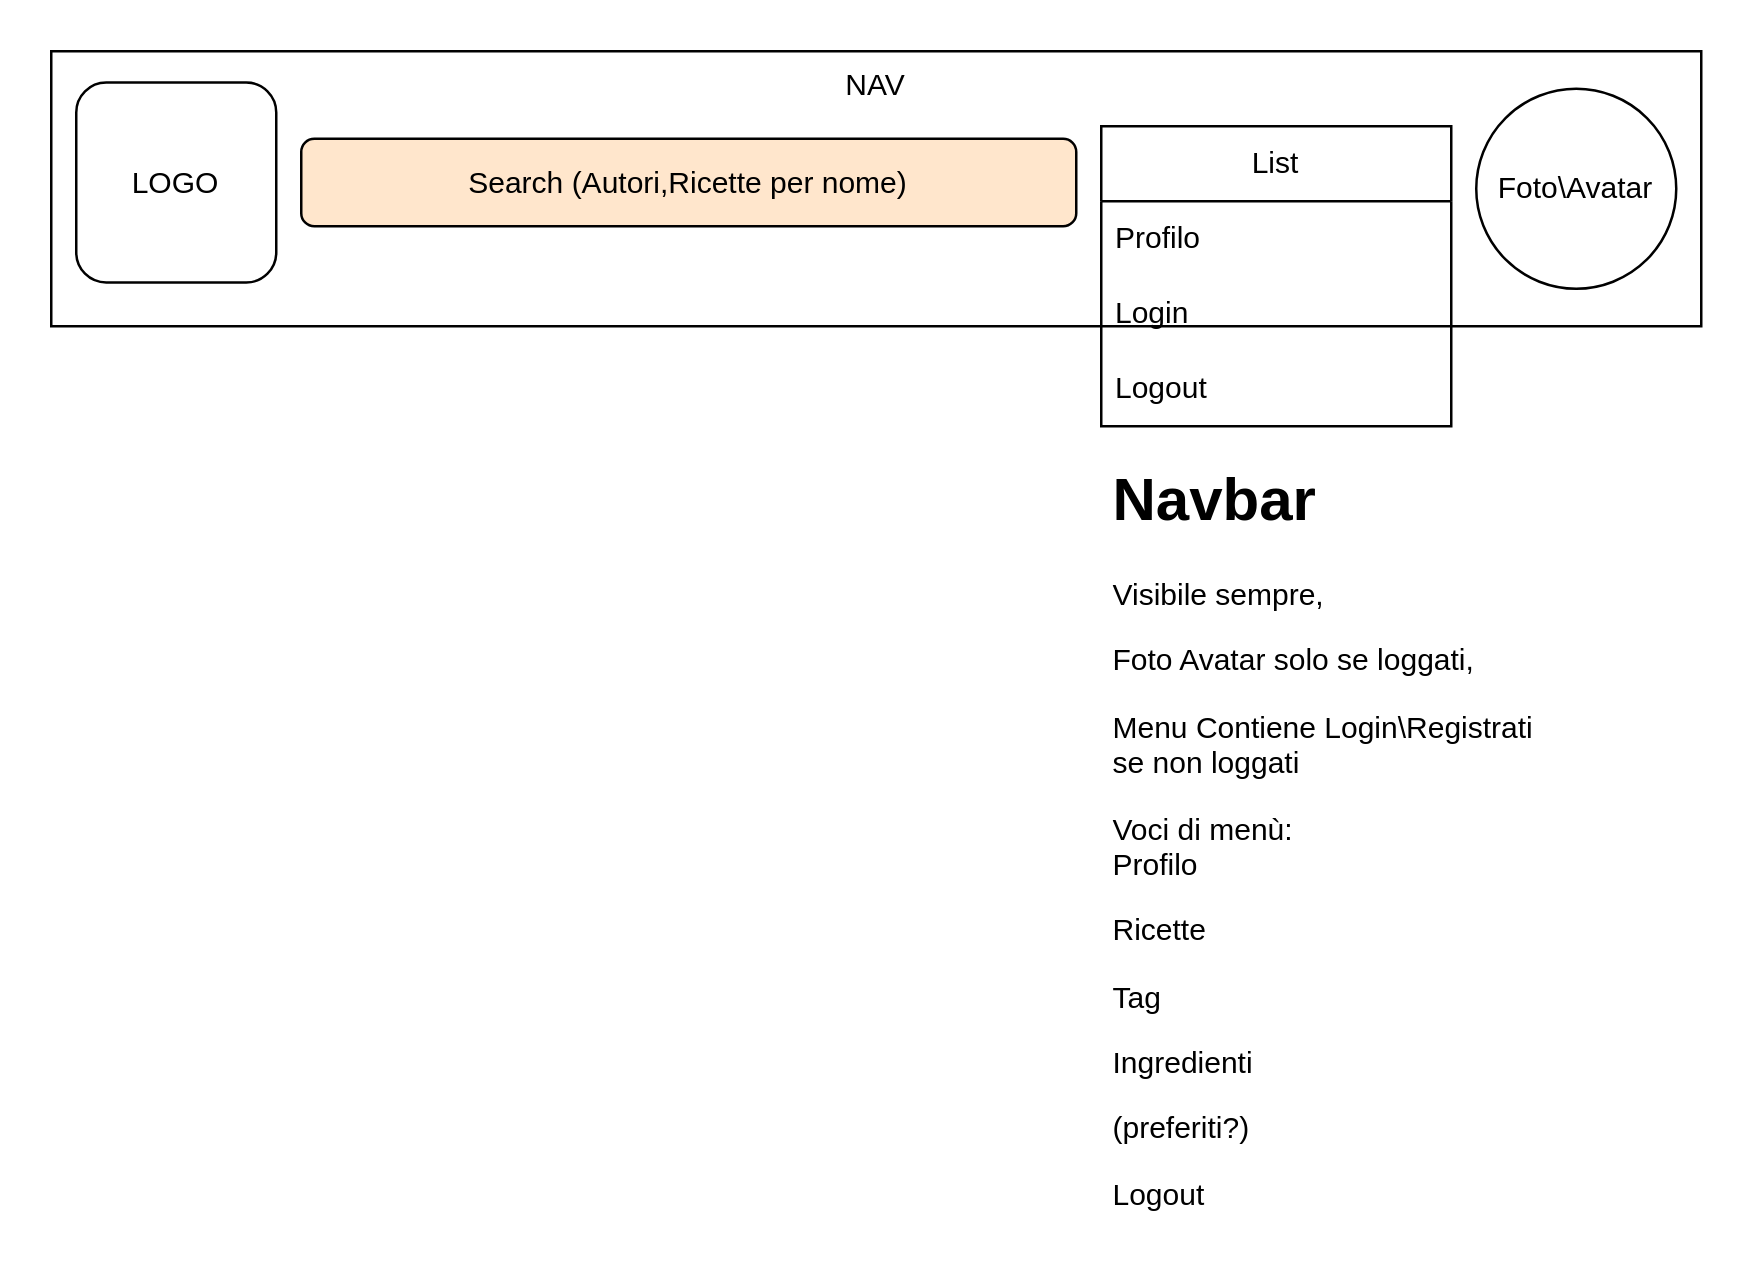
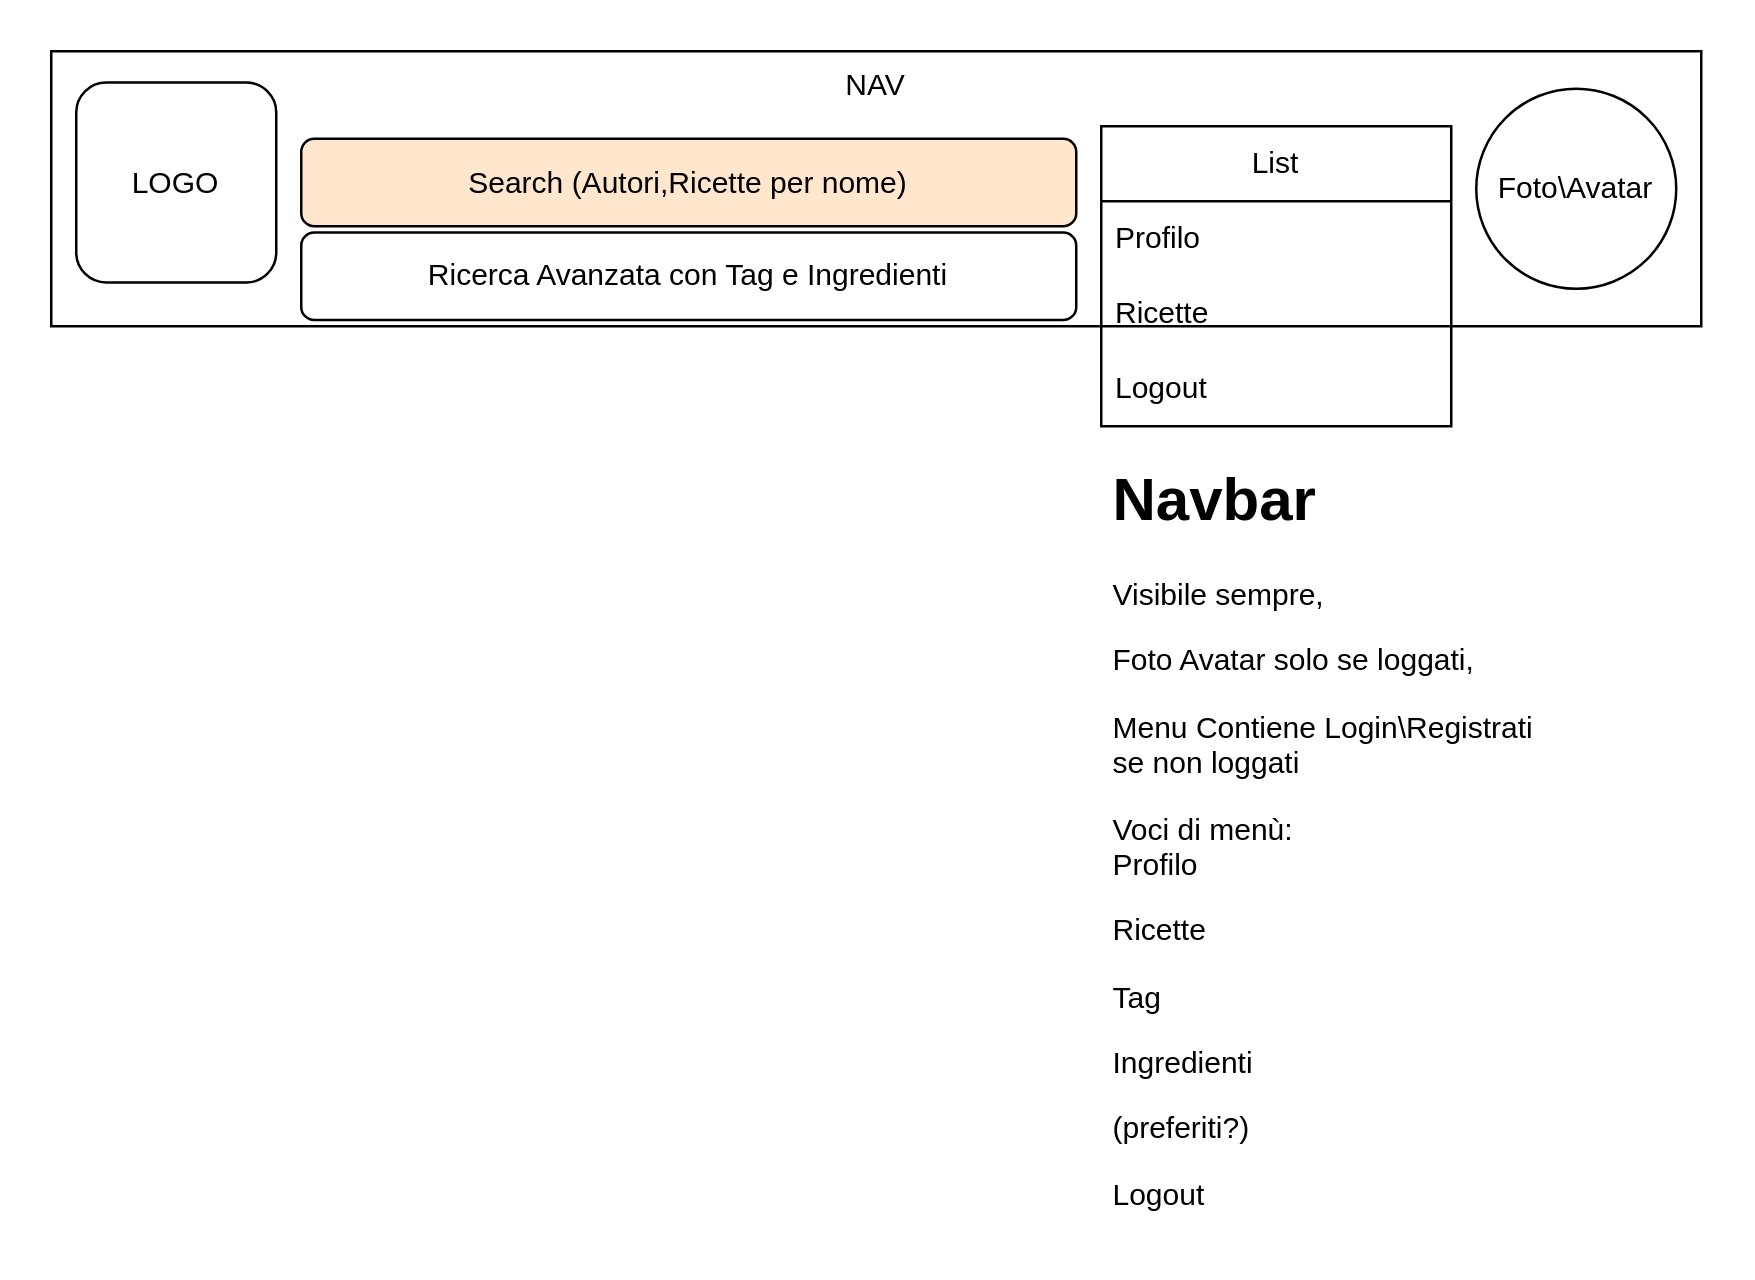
none -> (689, 276)
(1154, 314) -> (1171, 314)
